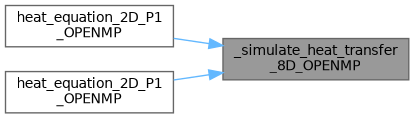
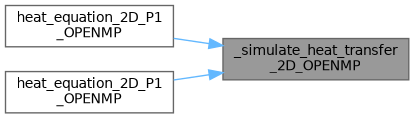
(316, 59) -> (316, 59)
